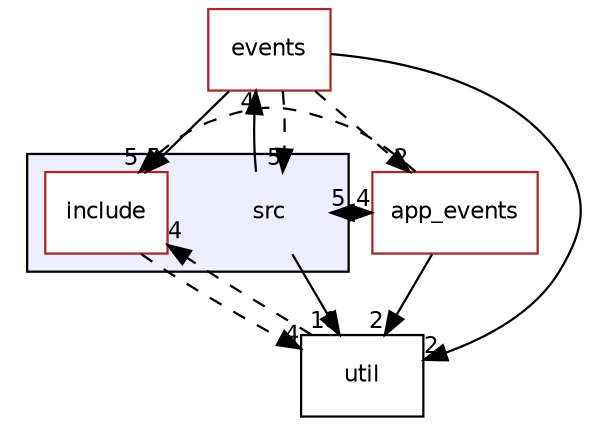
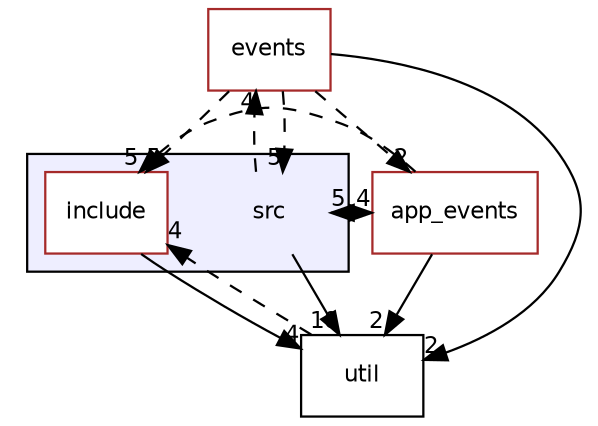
(196, 123) -> (196, 123)
(254, 140) -> (254, 140)
(210, 298) -> (210, 298)
